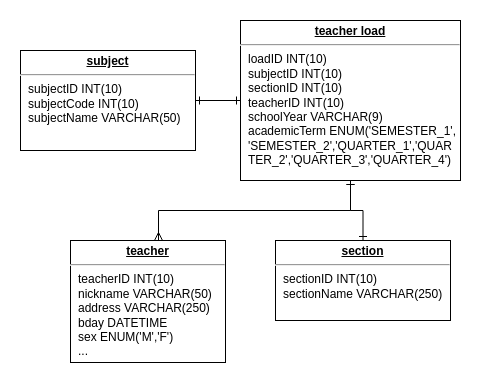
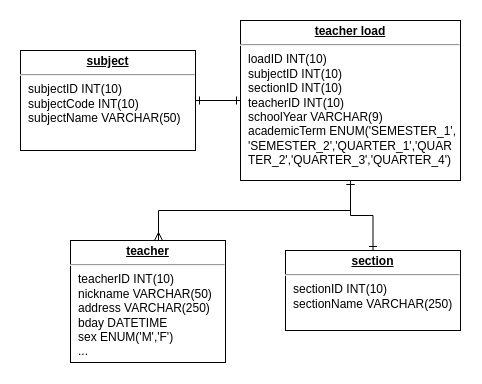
(363, 281) -> (373, 291)
